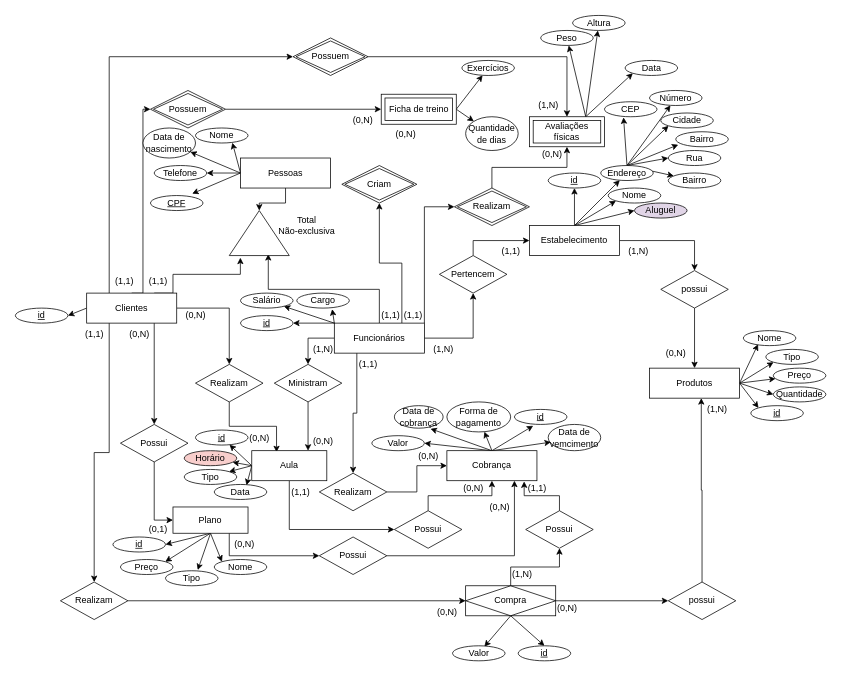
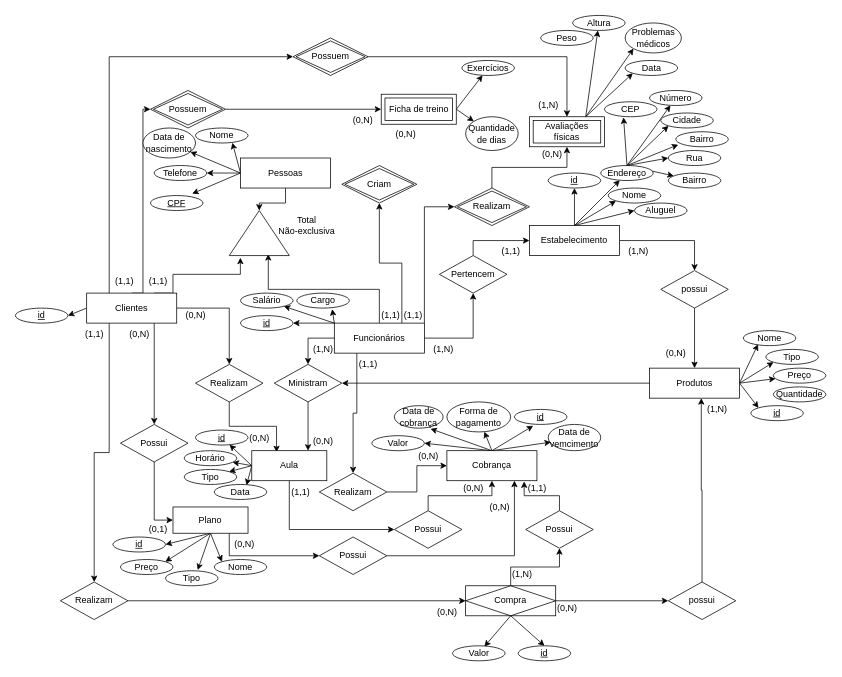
none -> (653, 38)
none -> (611, 80)
(577, 81) -> none
(660, 210) -> (660, 210)
(756, 388) -> (348, 383)
(210, 458) -> (210, 458)
